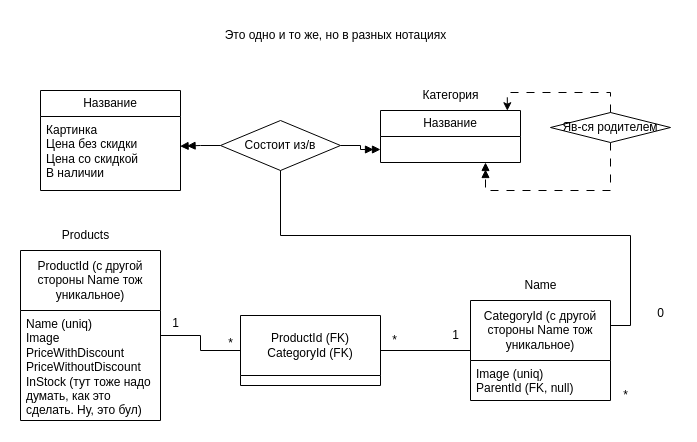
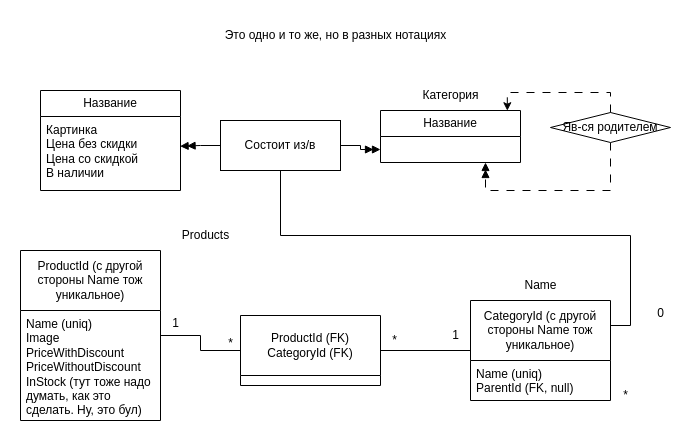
(281, 146) -> (281, 146)
(86, 236) -> (206, 236)
(533, 382) -> (533, 382)
